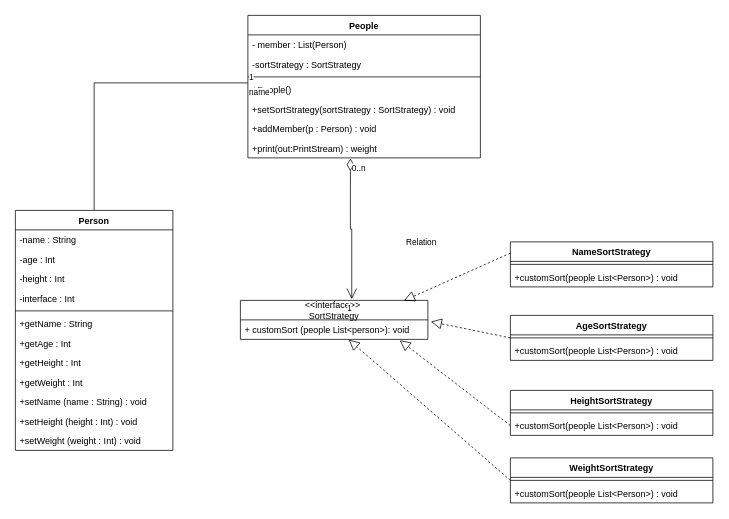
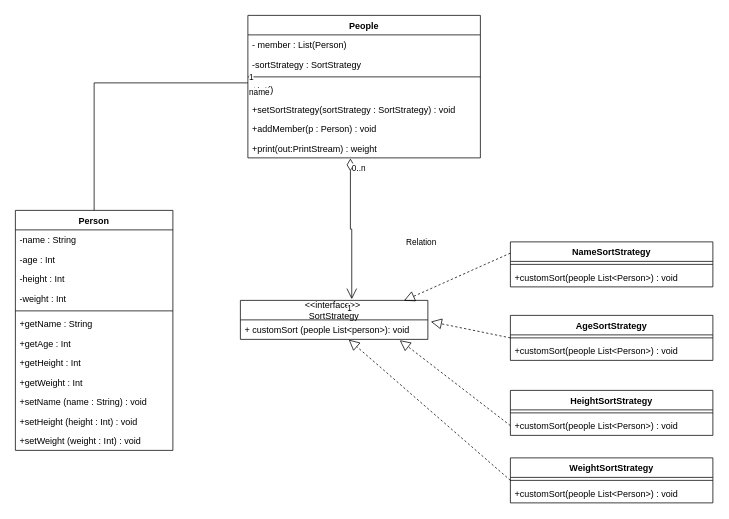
(274, 90) -> (267, 90)
(55, 299) -> (48, 299)
